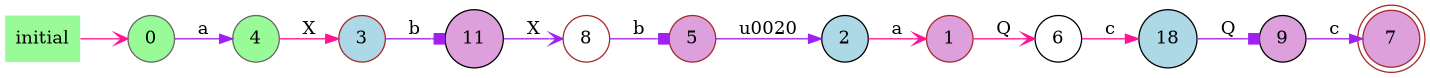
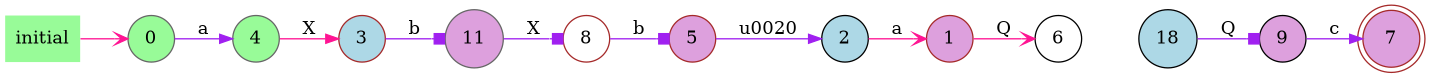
(474, 39) -> (474, 39)
(527, 39) -> (527, 39)
(1104, 39) -> none
